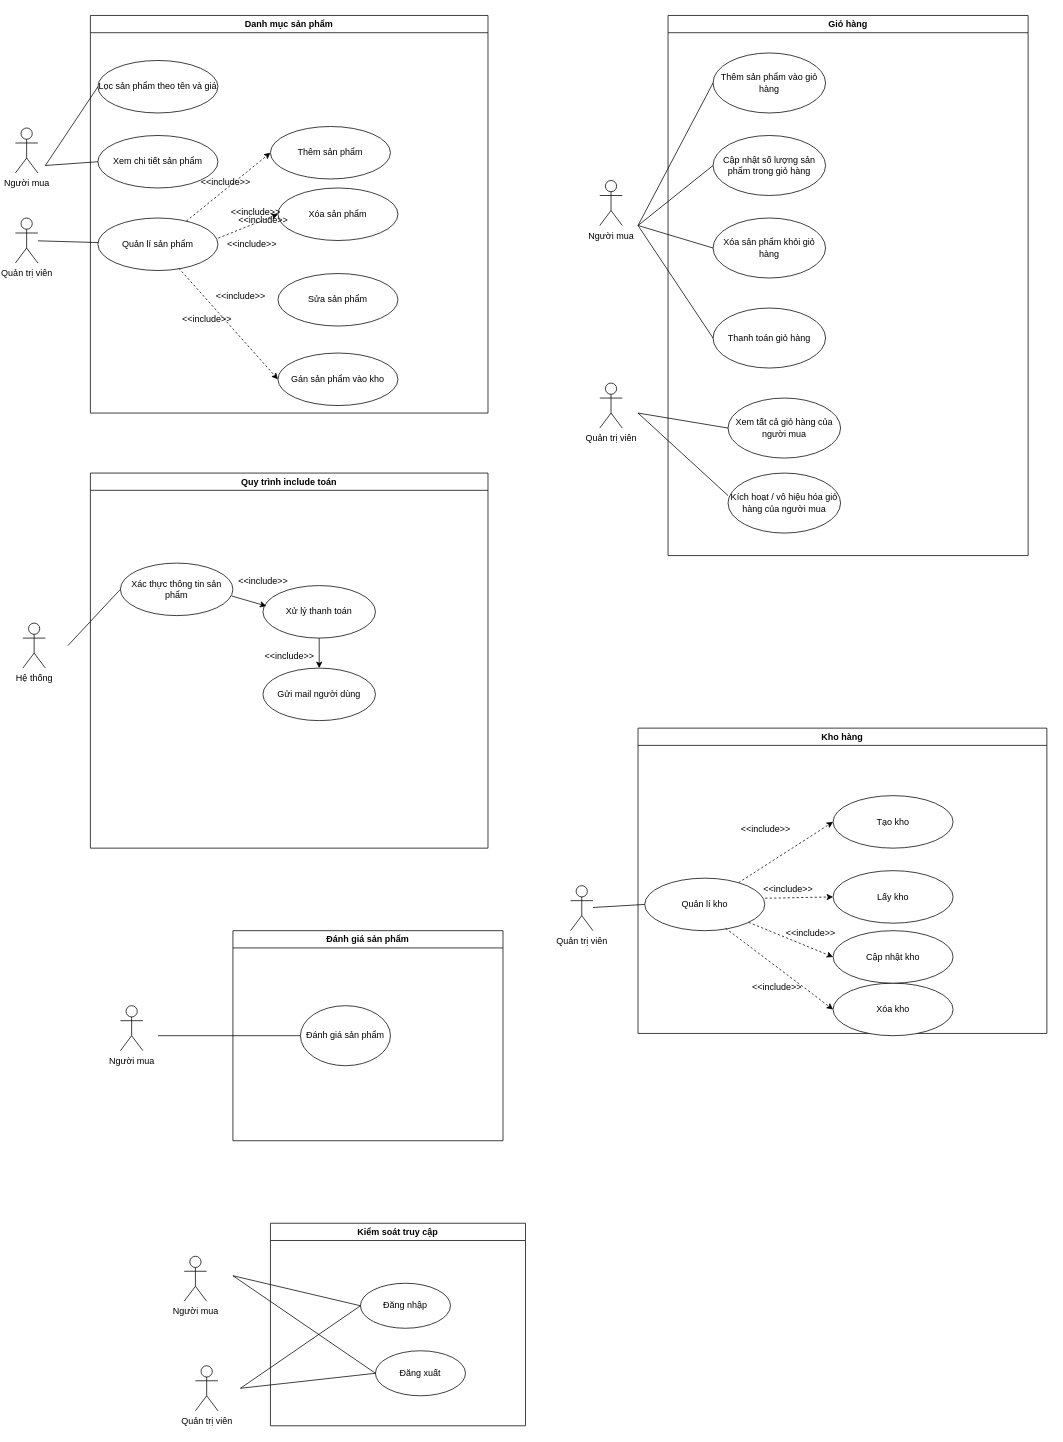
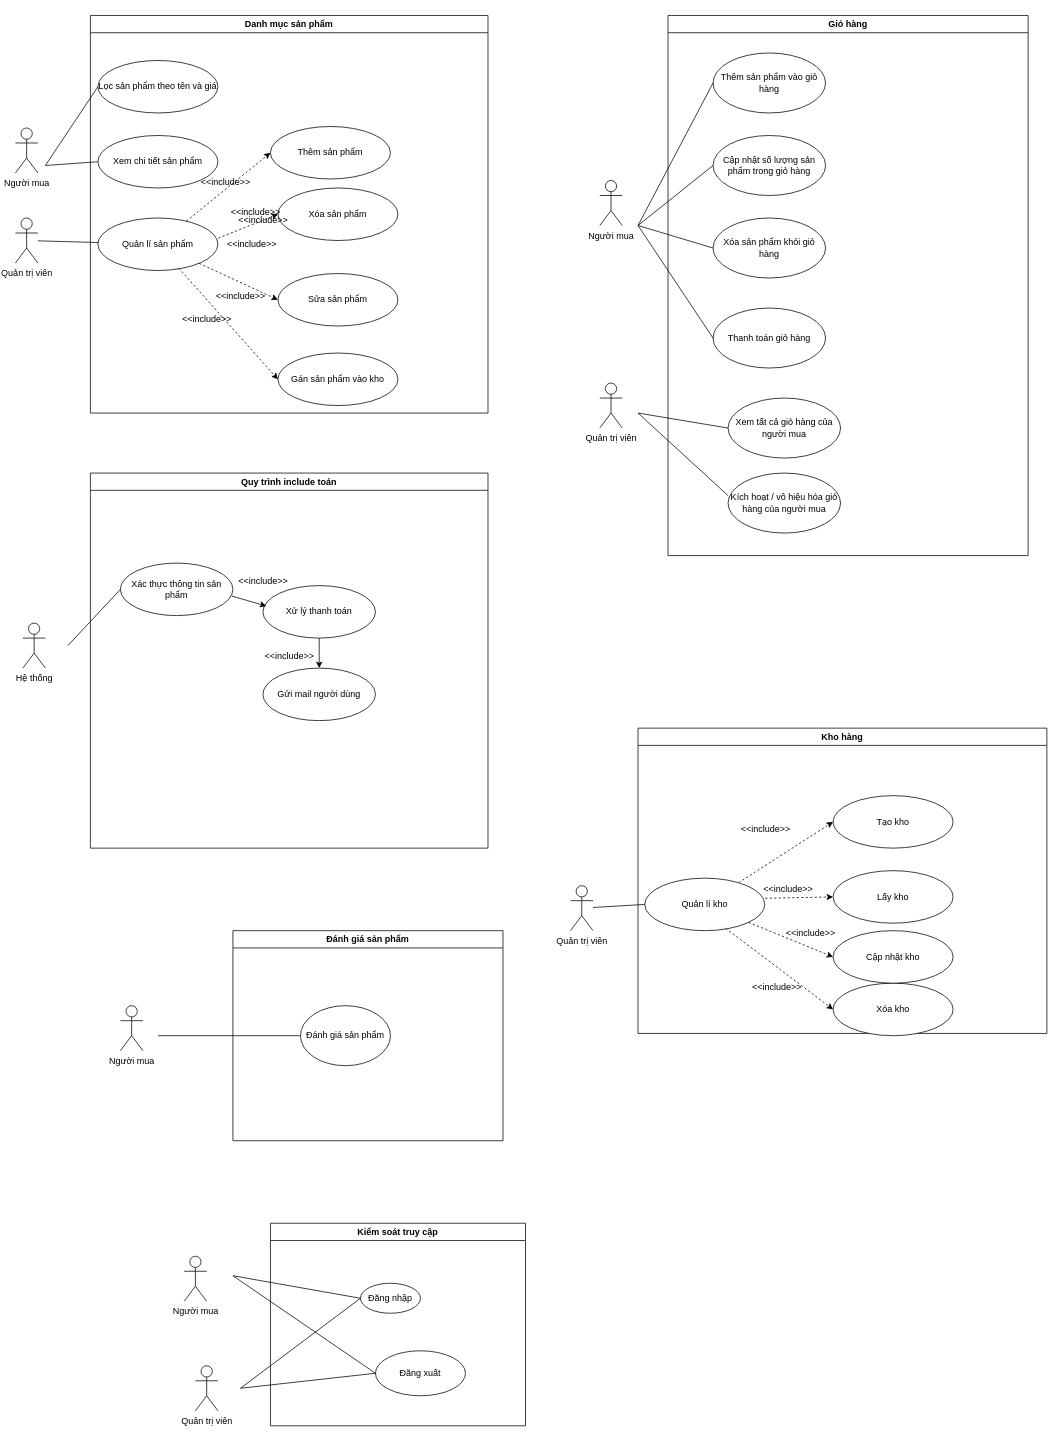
none -> (232, 278)
(405, 1305) -> (390, 1298)
